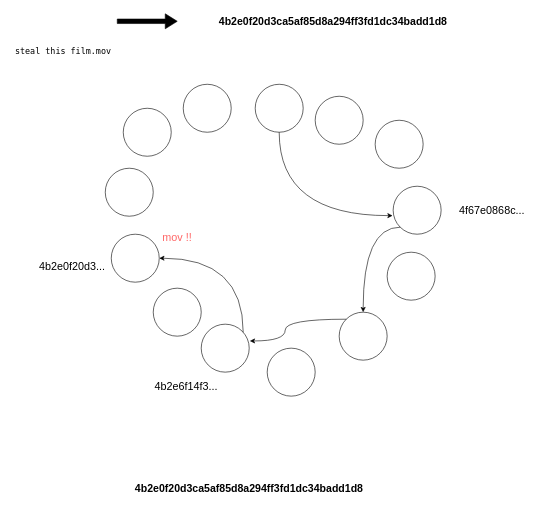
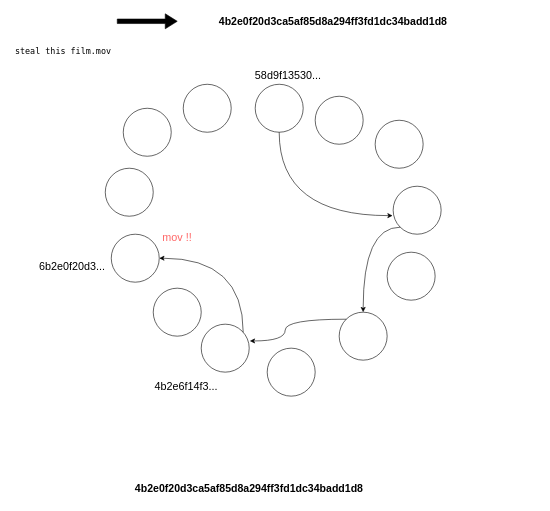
none -> (288, 75)
(492, 210) -> none
(72, 267) -> (72, 267)
